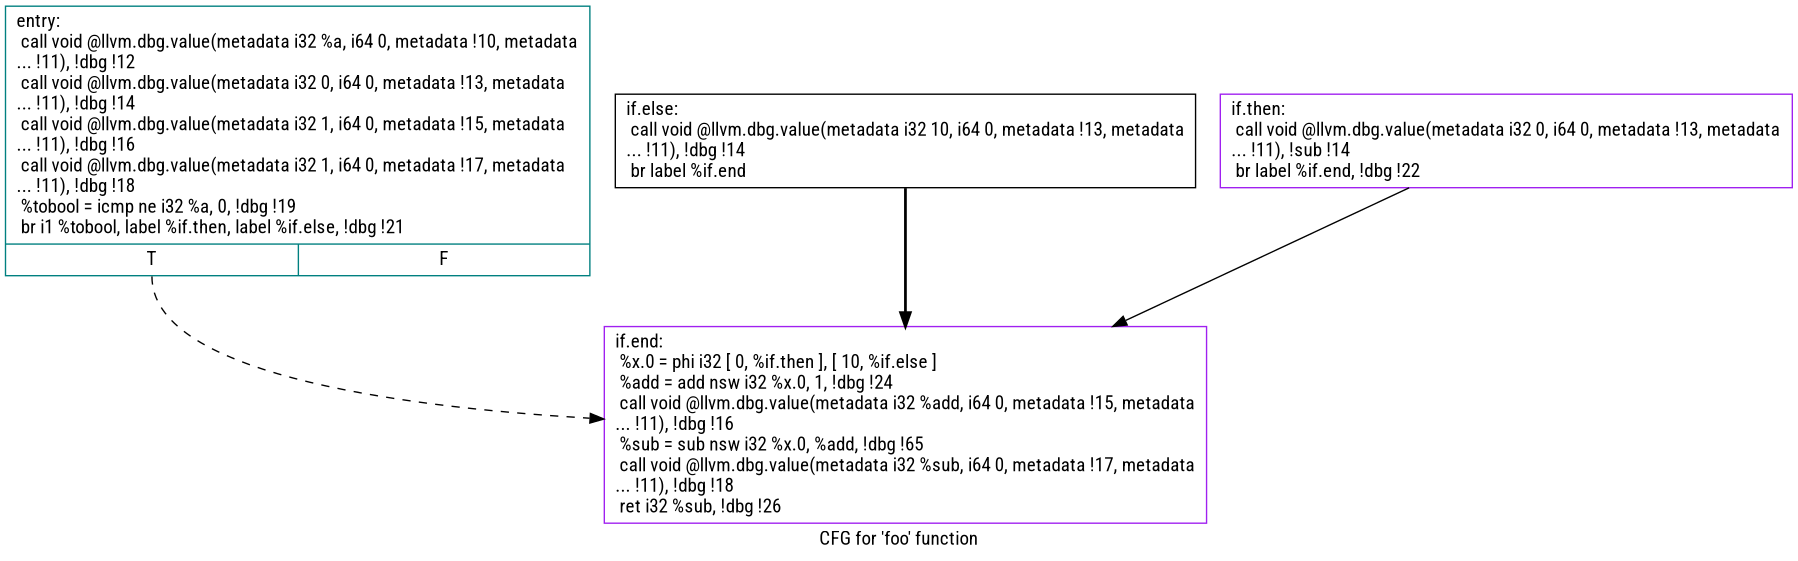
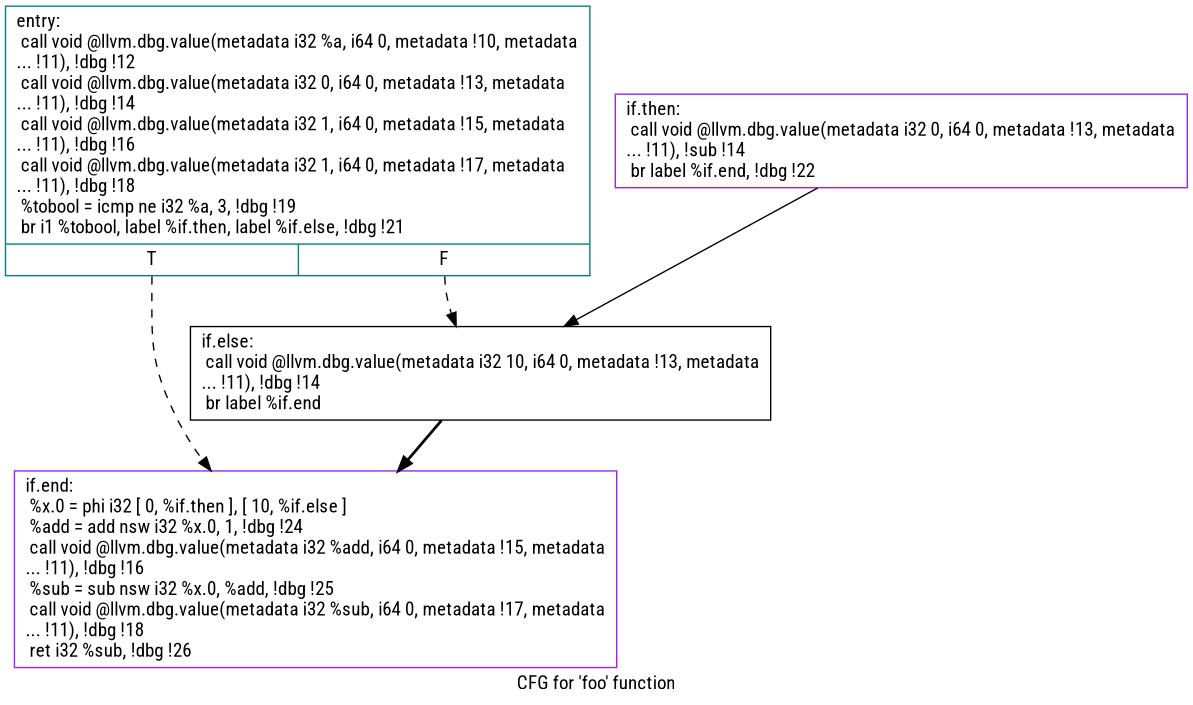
(157, 207) -> (157, 207)
(1267, 254) -> (697, 254)
none -> (447, 295)
(770, 445) -> (180, 589)
